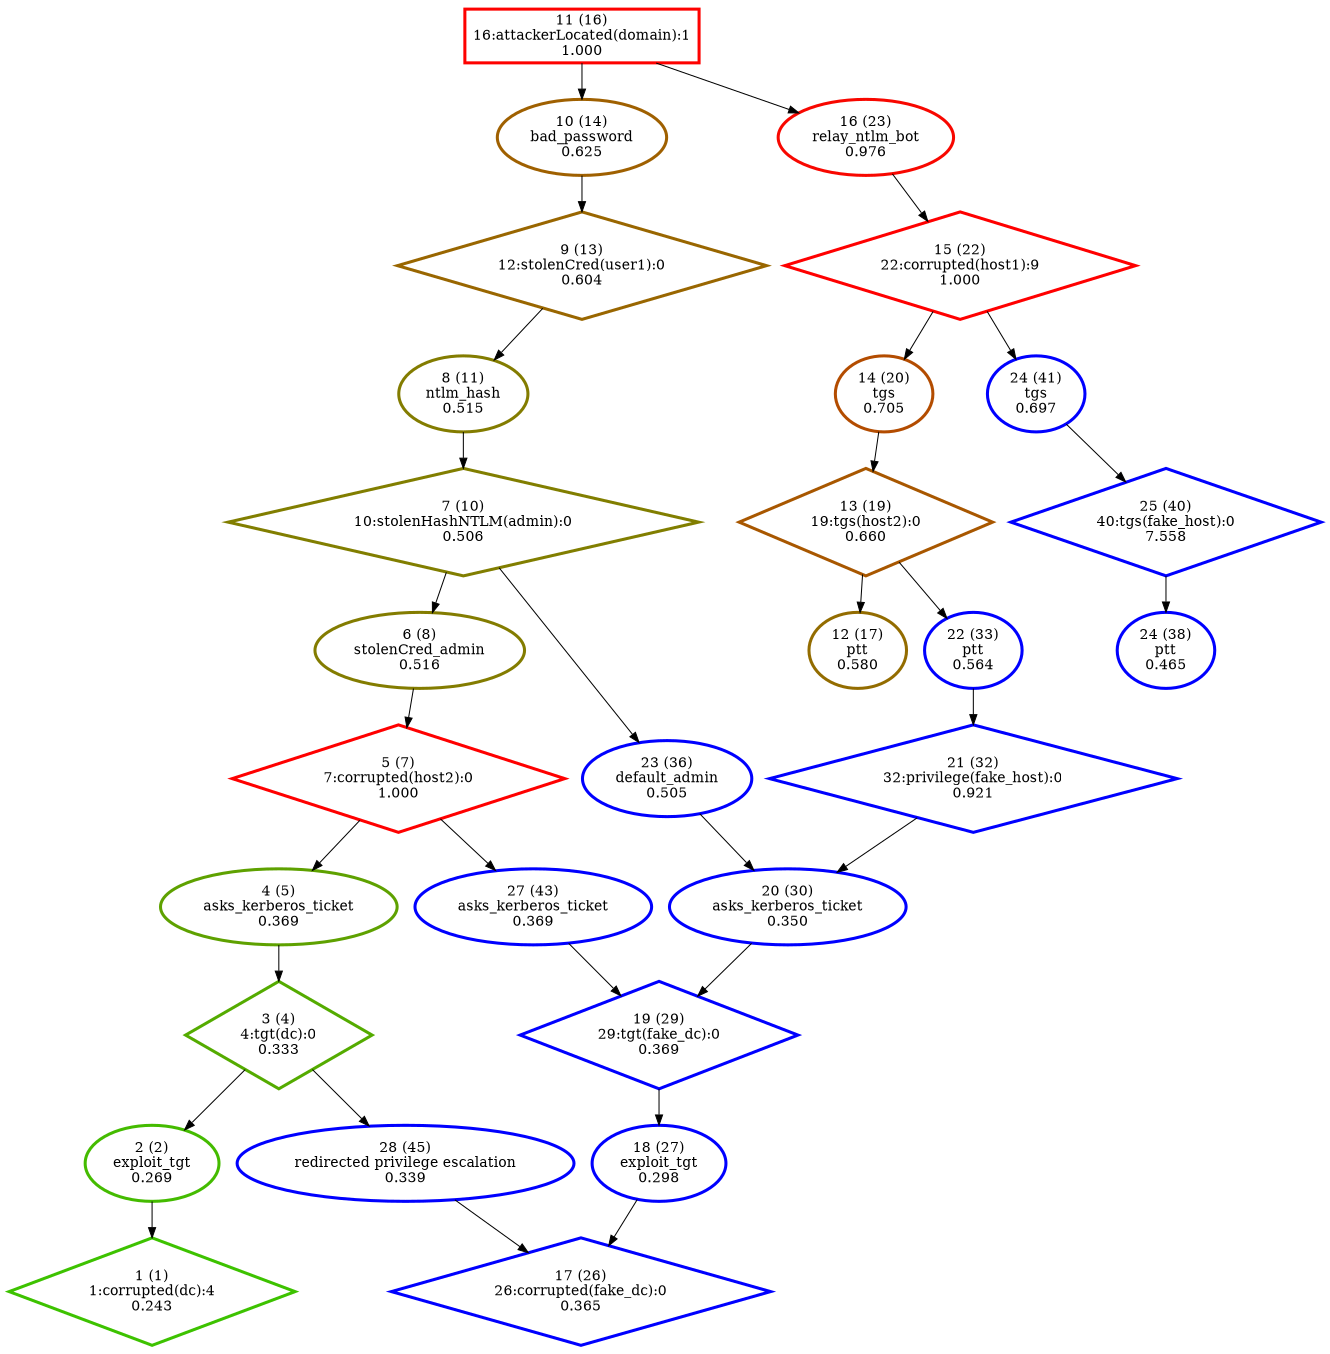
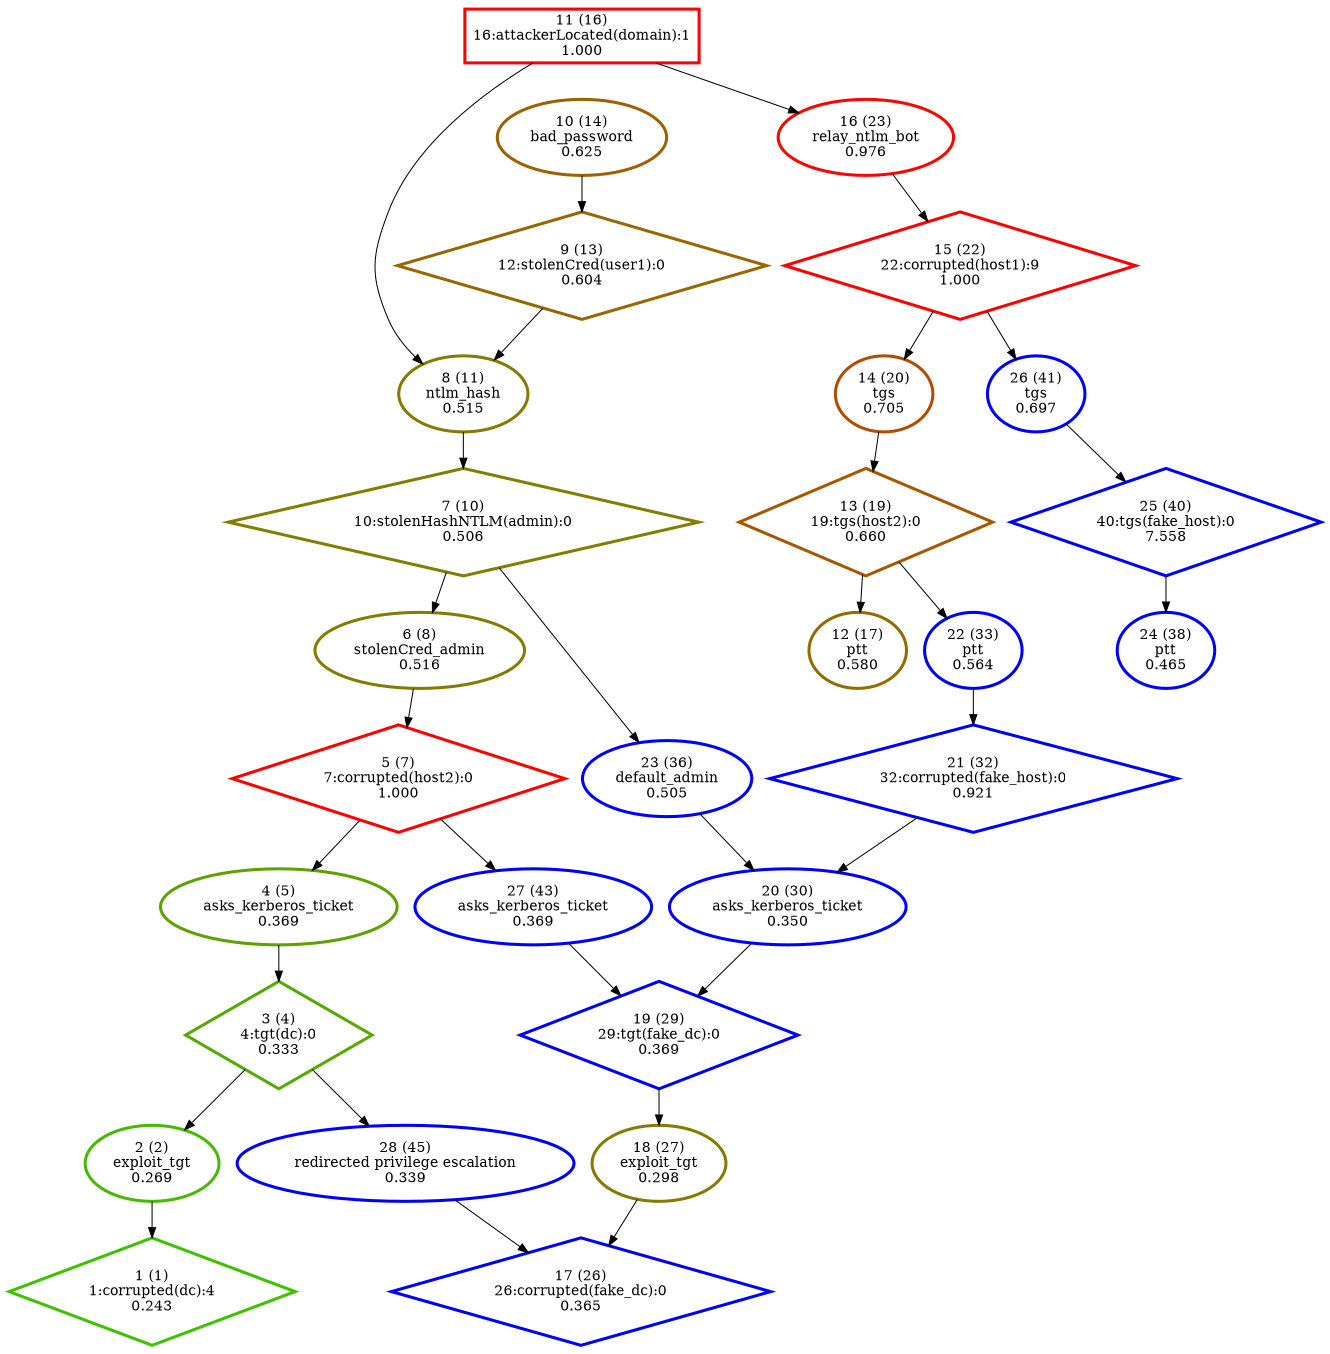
(582, 76) -> (400, 188)
(1036, 394) -> (1036, 394)
(973, 779) -> (973, 779)
(659, 1163) -> (659, 1163)
